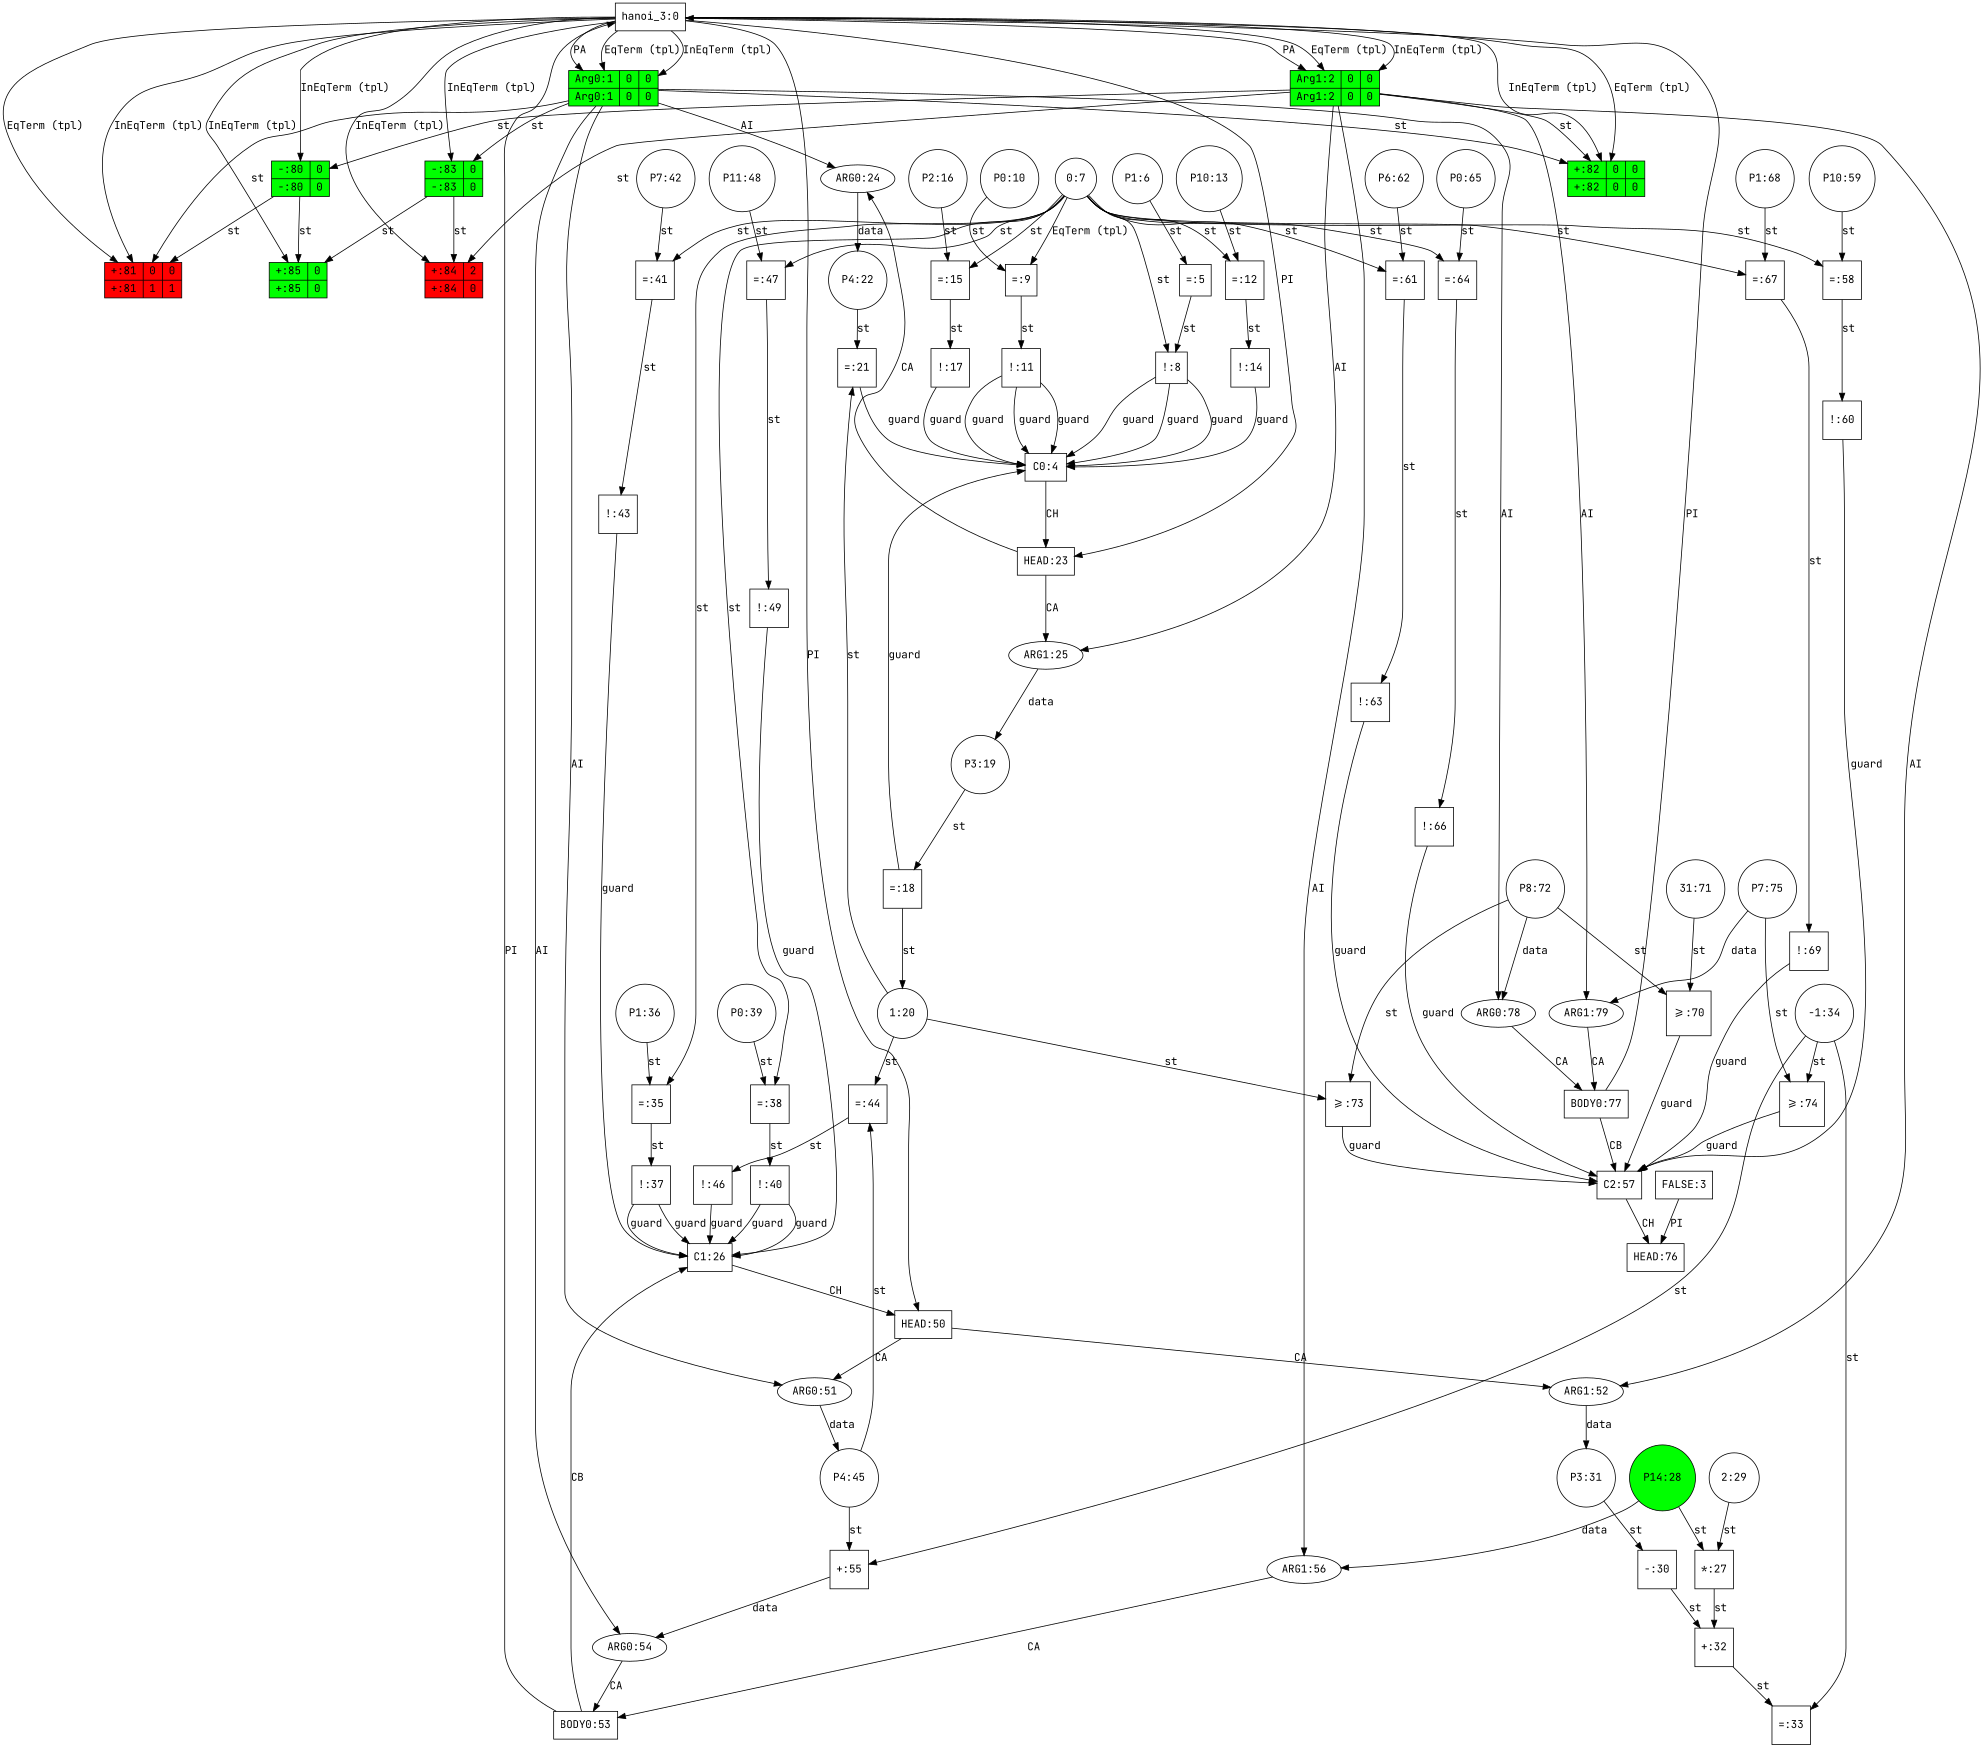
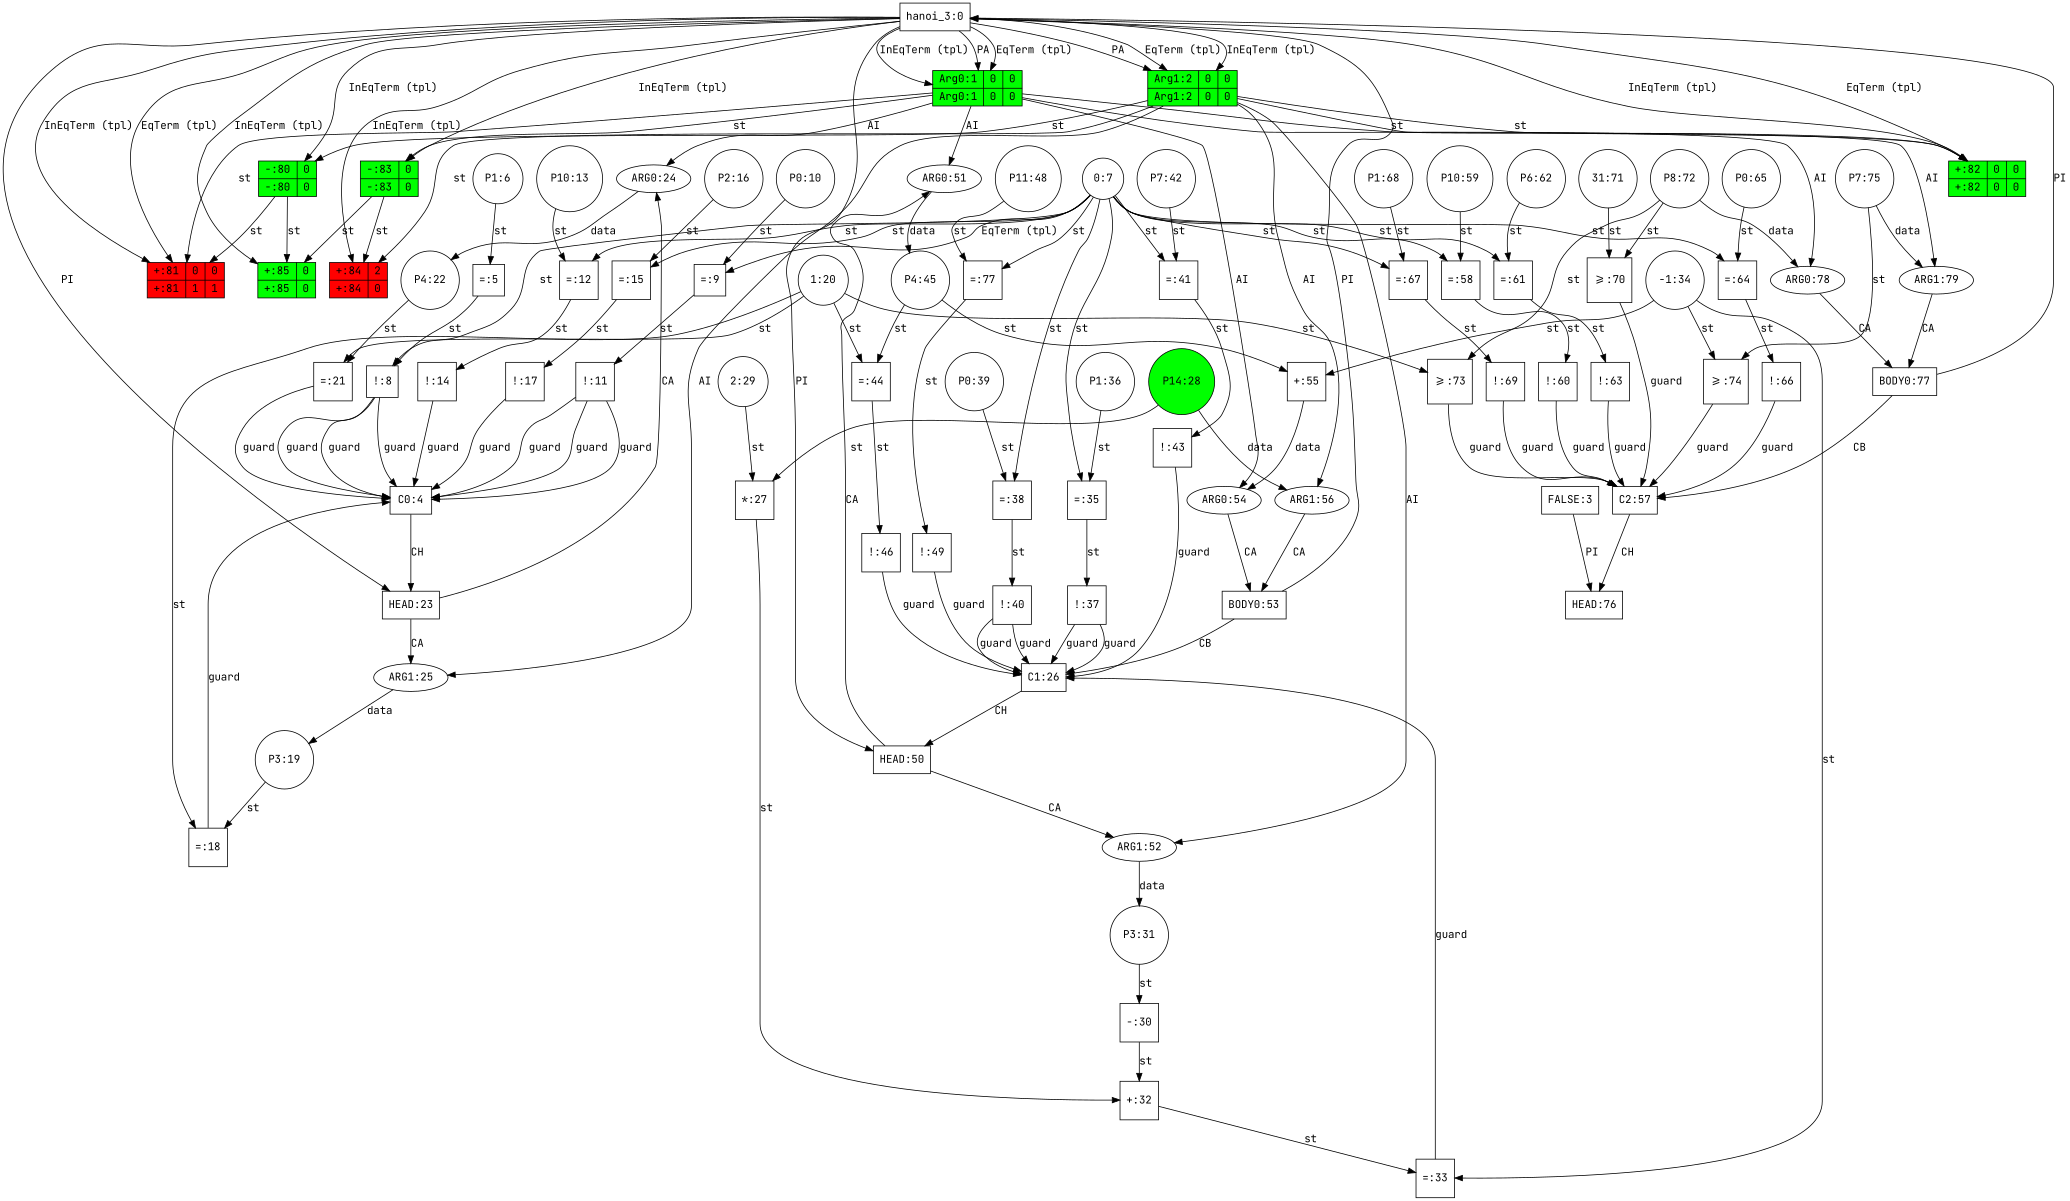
(766, 280) -> (983, 280)
none -> (1435, 766)
(902, 944) -> (279, 357)
